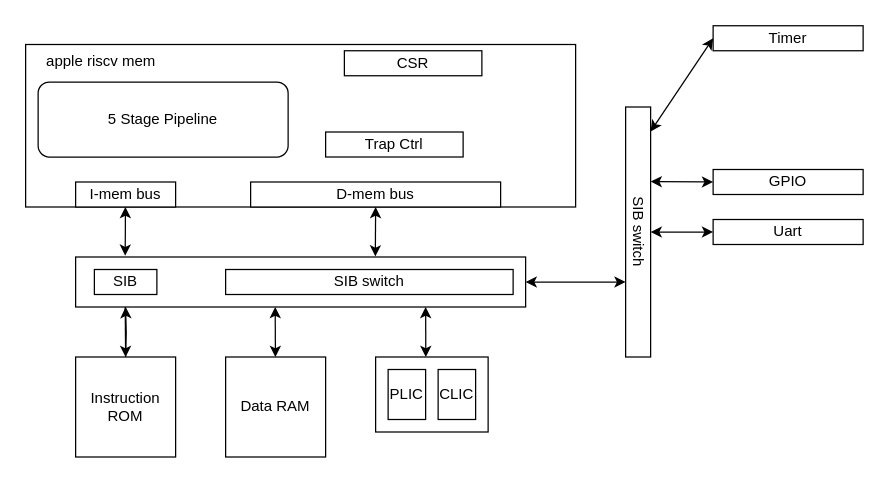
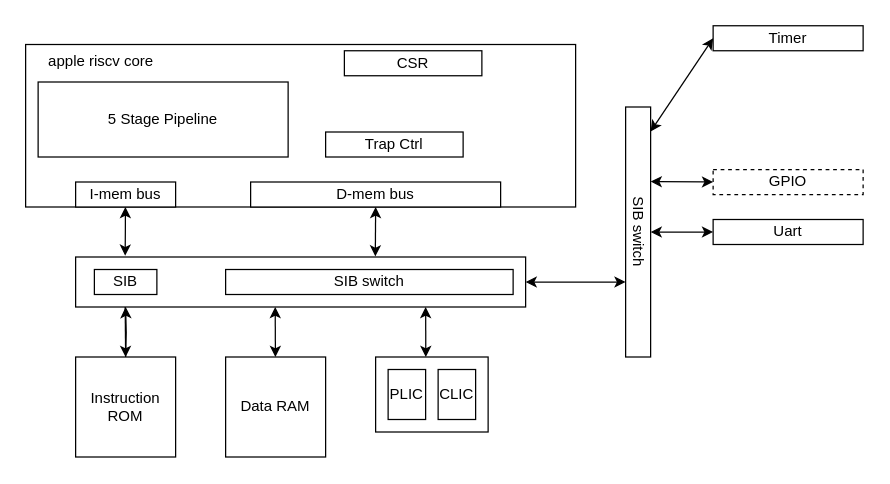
(101, 62) -> (101, 62)
(163, 119) -> (163, 119)
(788, 182) -> (788, 182)
